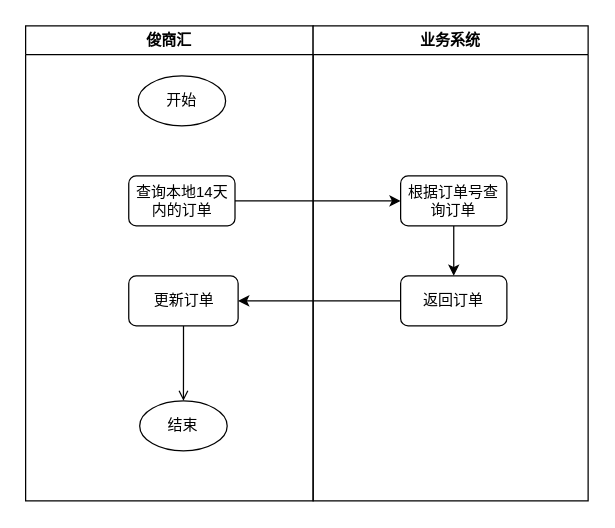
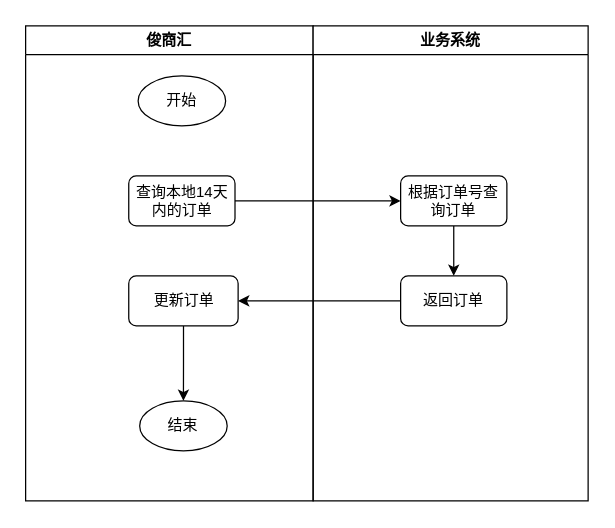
(183, 393) -> (183, 391)
